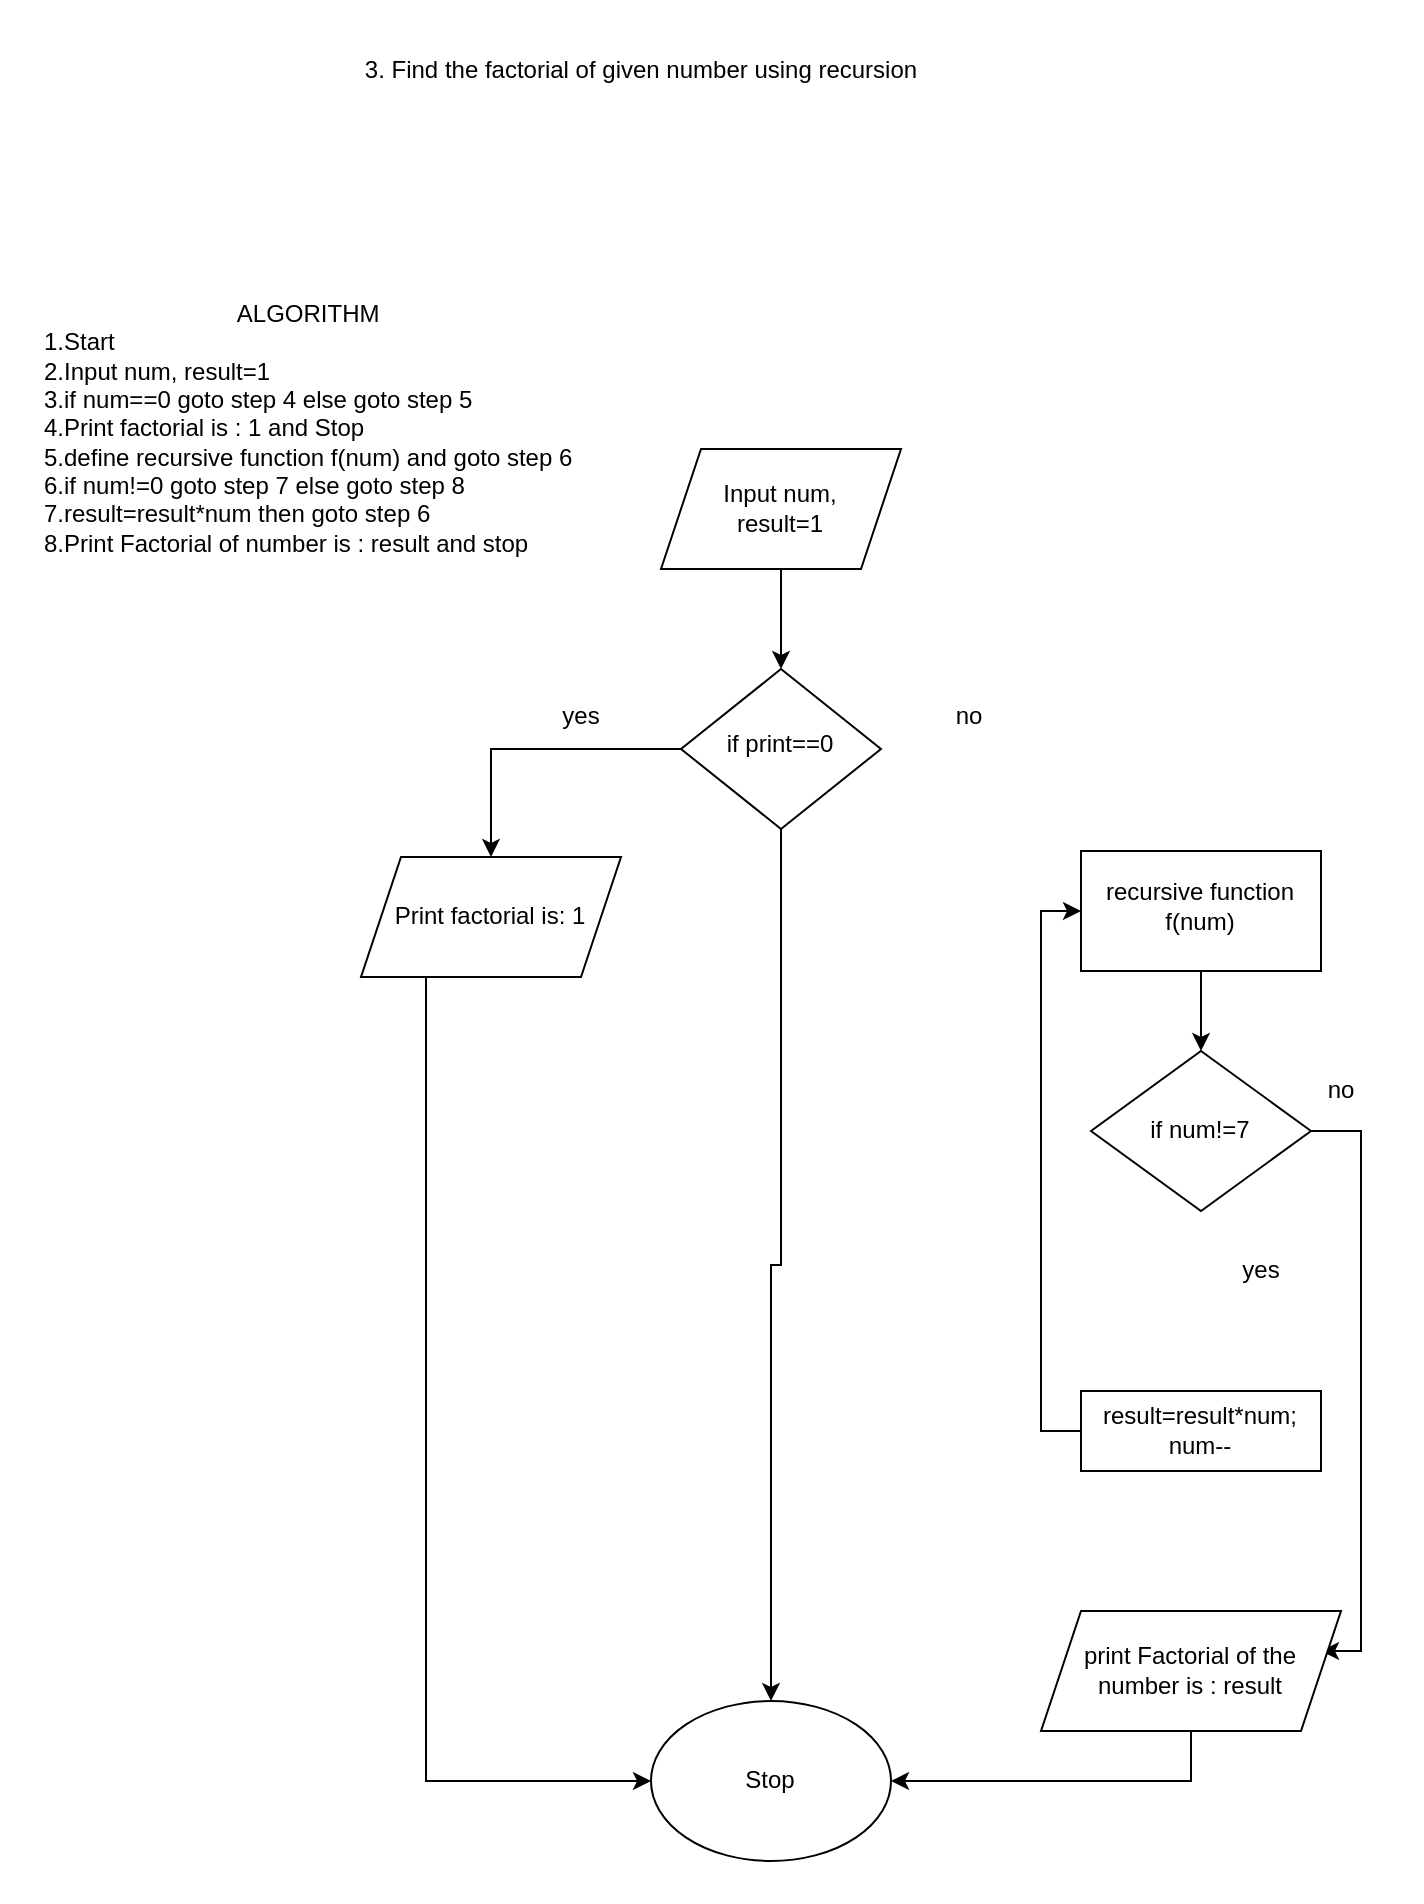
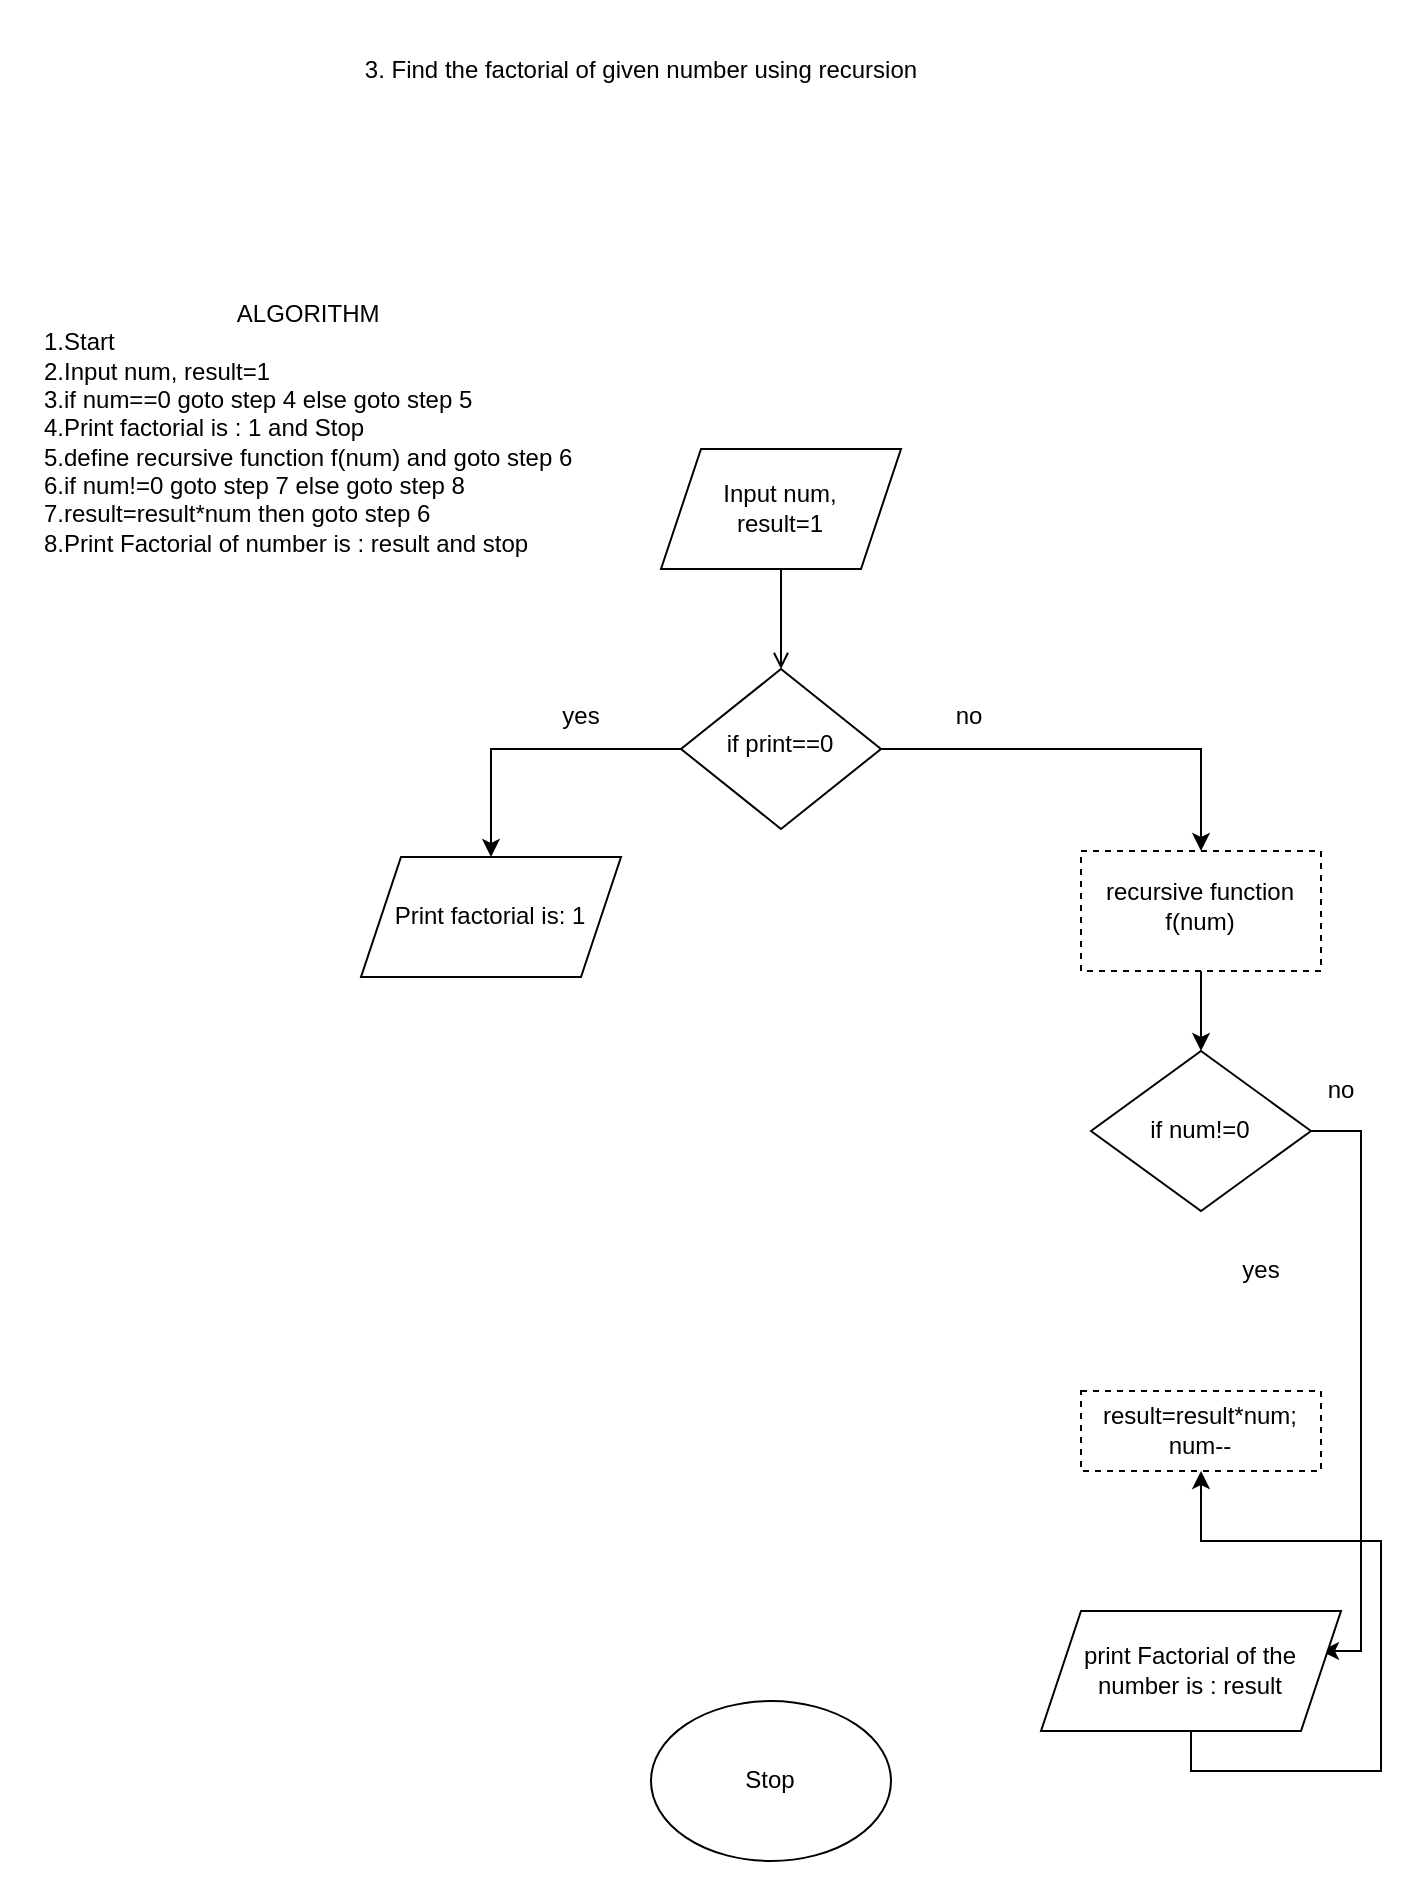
(781, 654) -> (781, 656)
(1201, 911) -> (1201, 911)
(1201, 1131) -> (1201, 1131)
(1041, 1178) -> none
(781, 1263) -> (1085, 749)
(1201, 1431) -> (1201, 1431)
(426, 1485) -> none
(1054, 1781) -> (1381, 1634)
